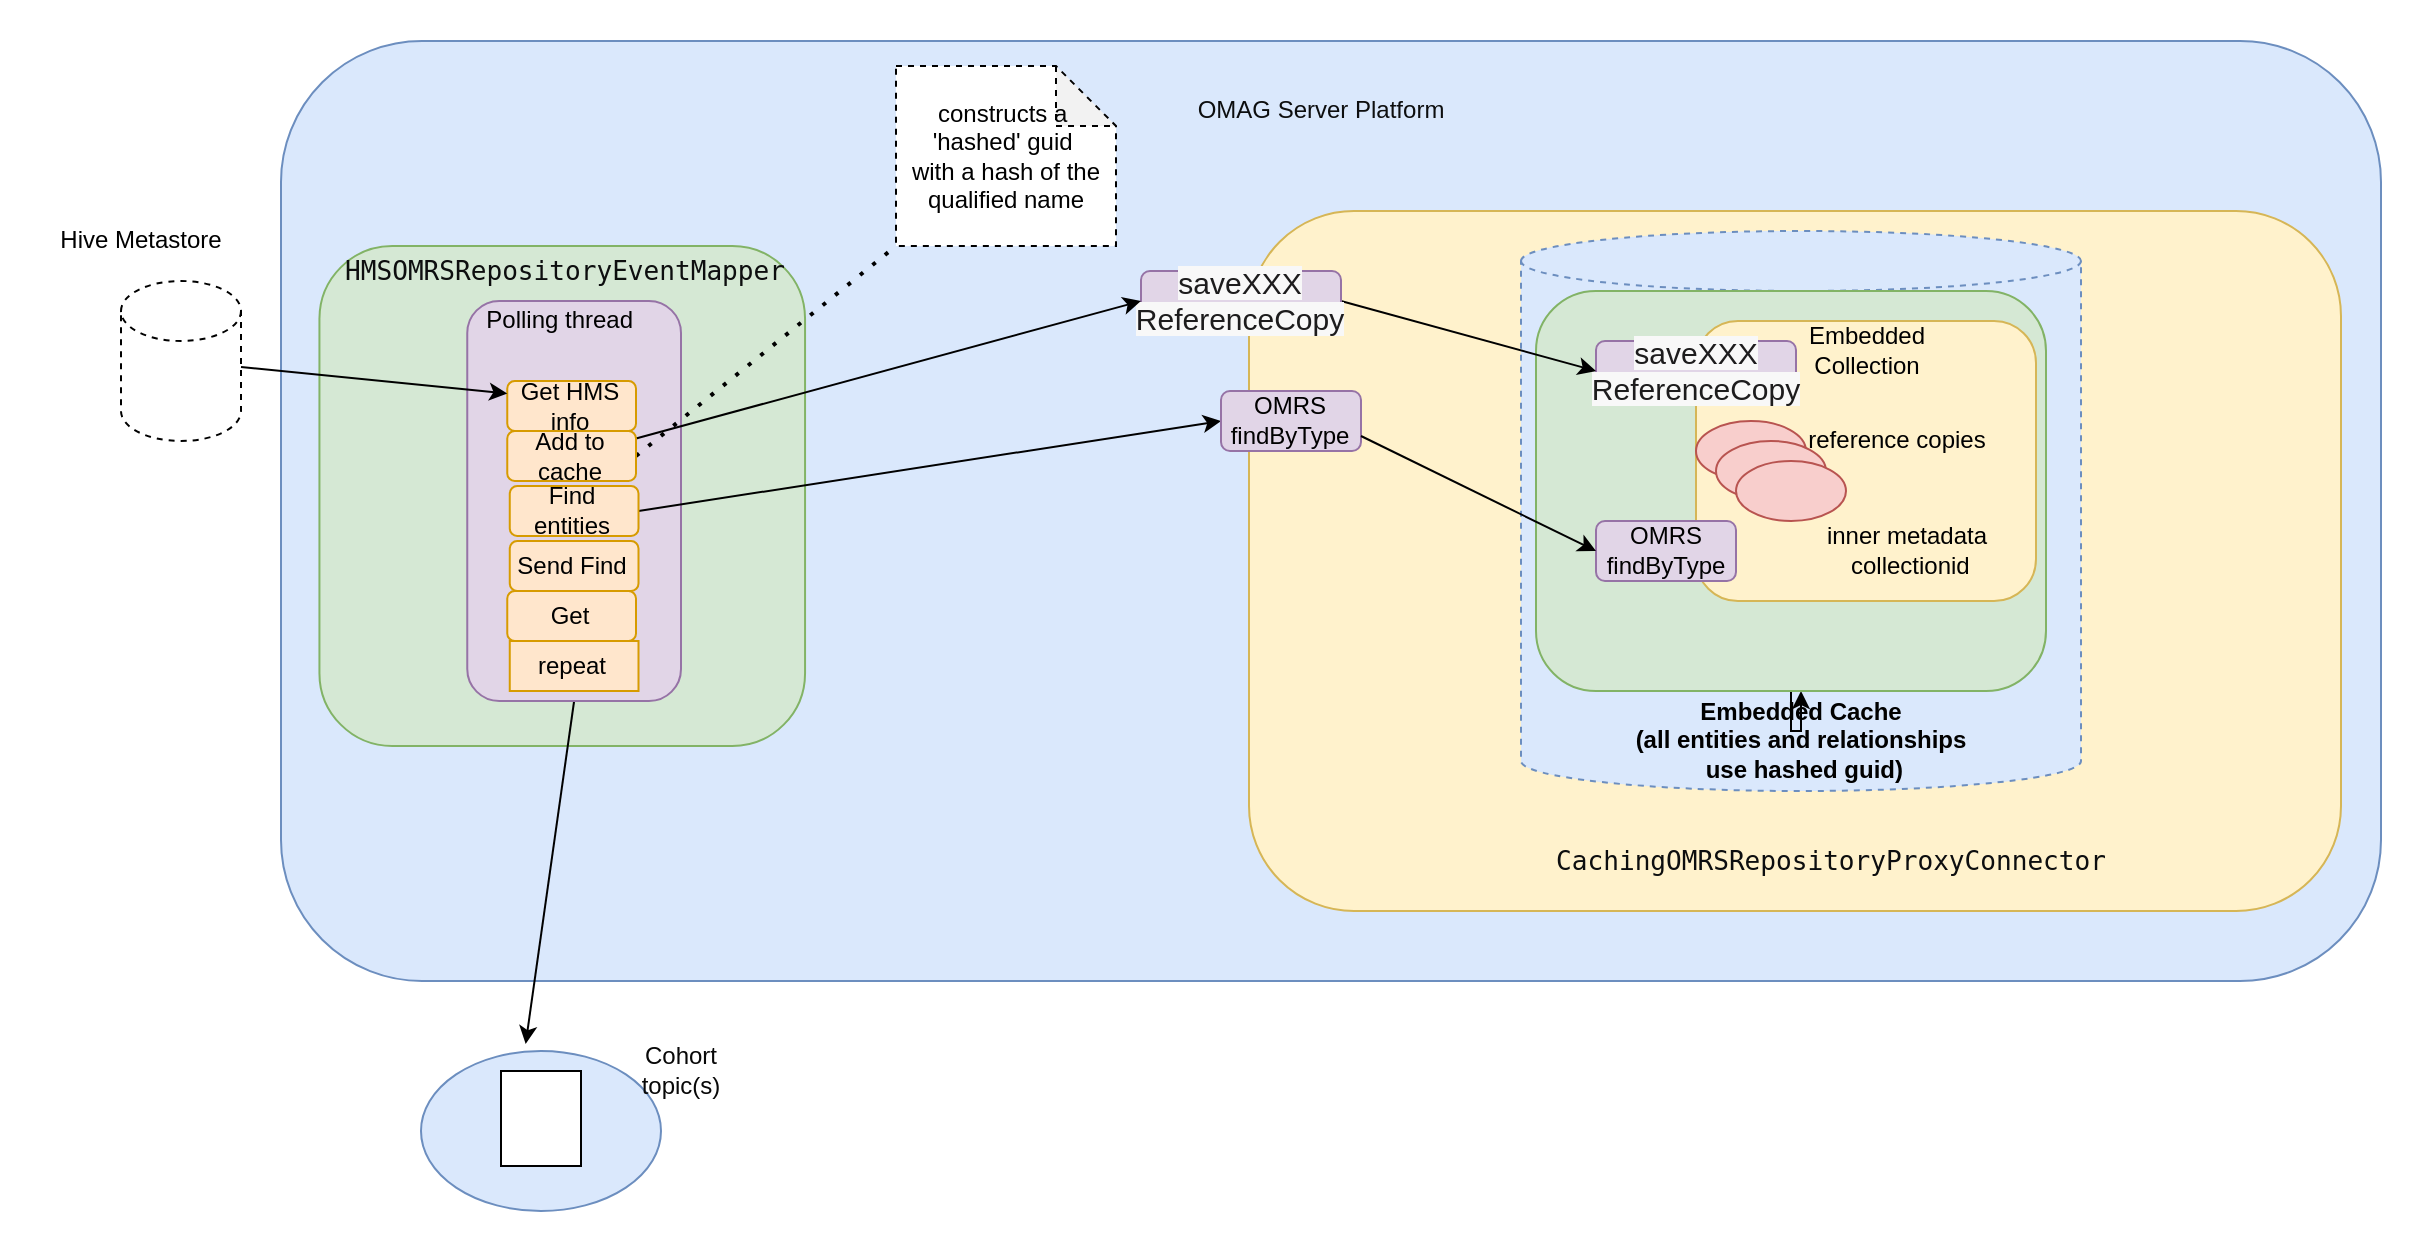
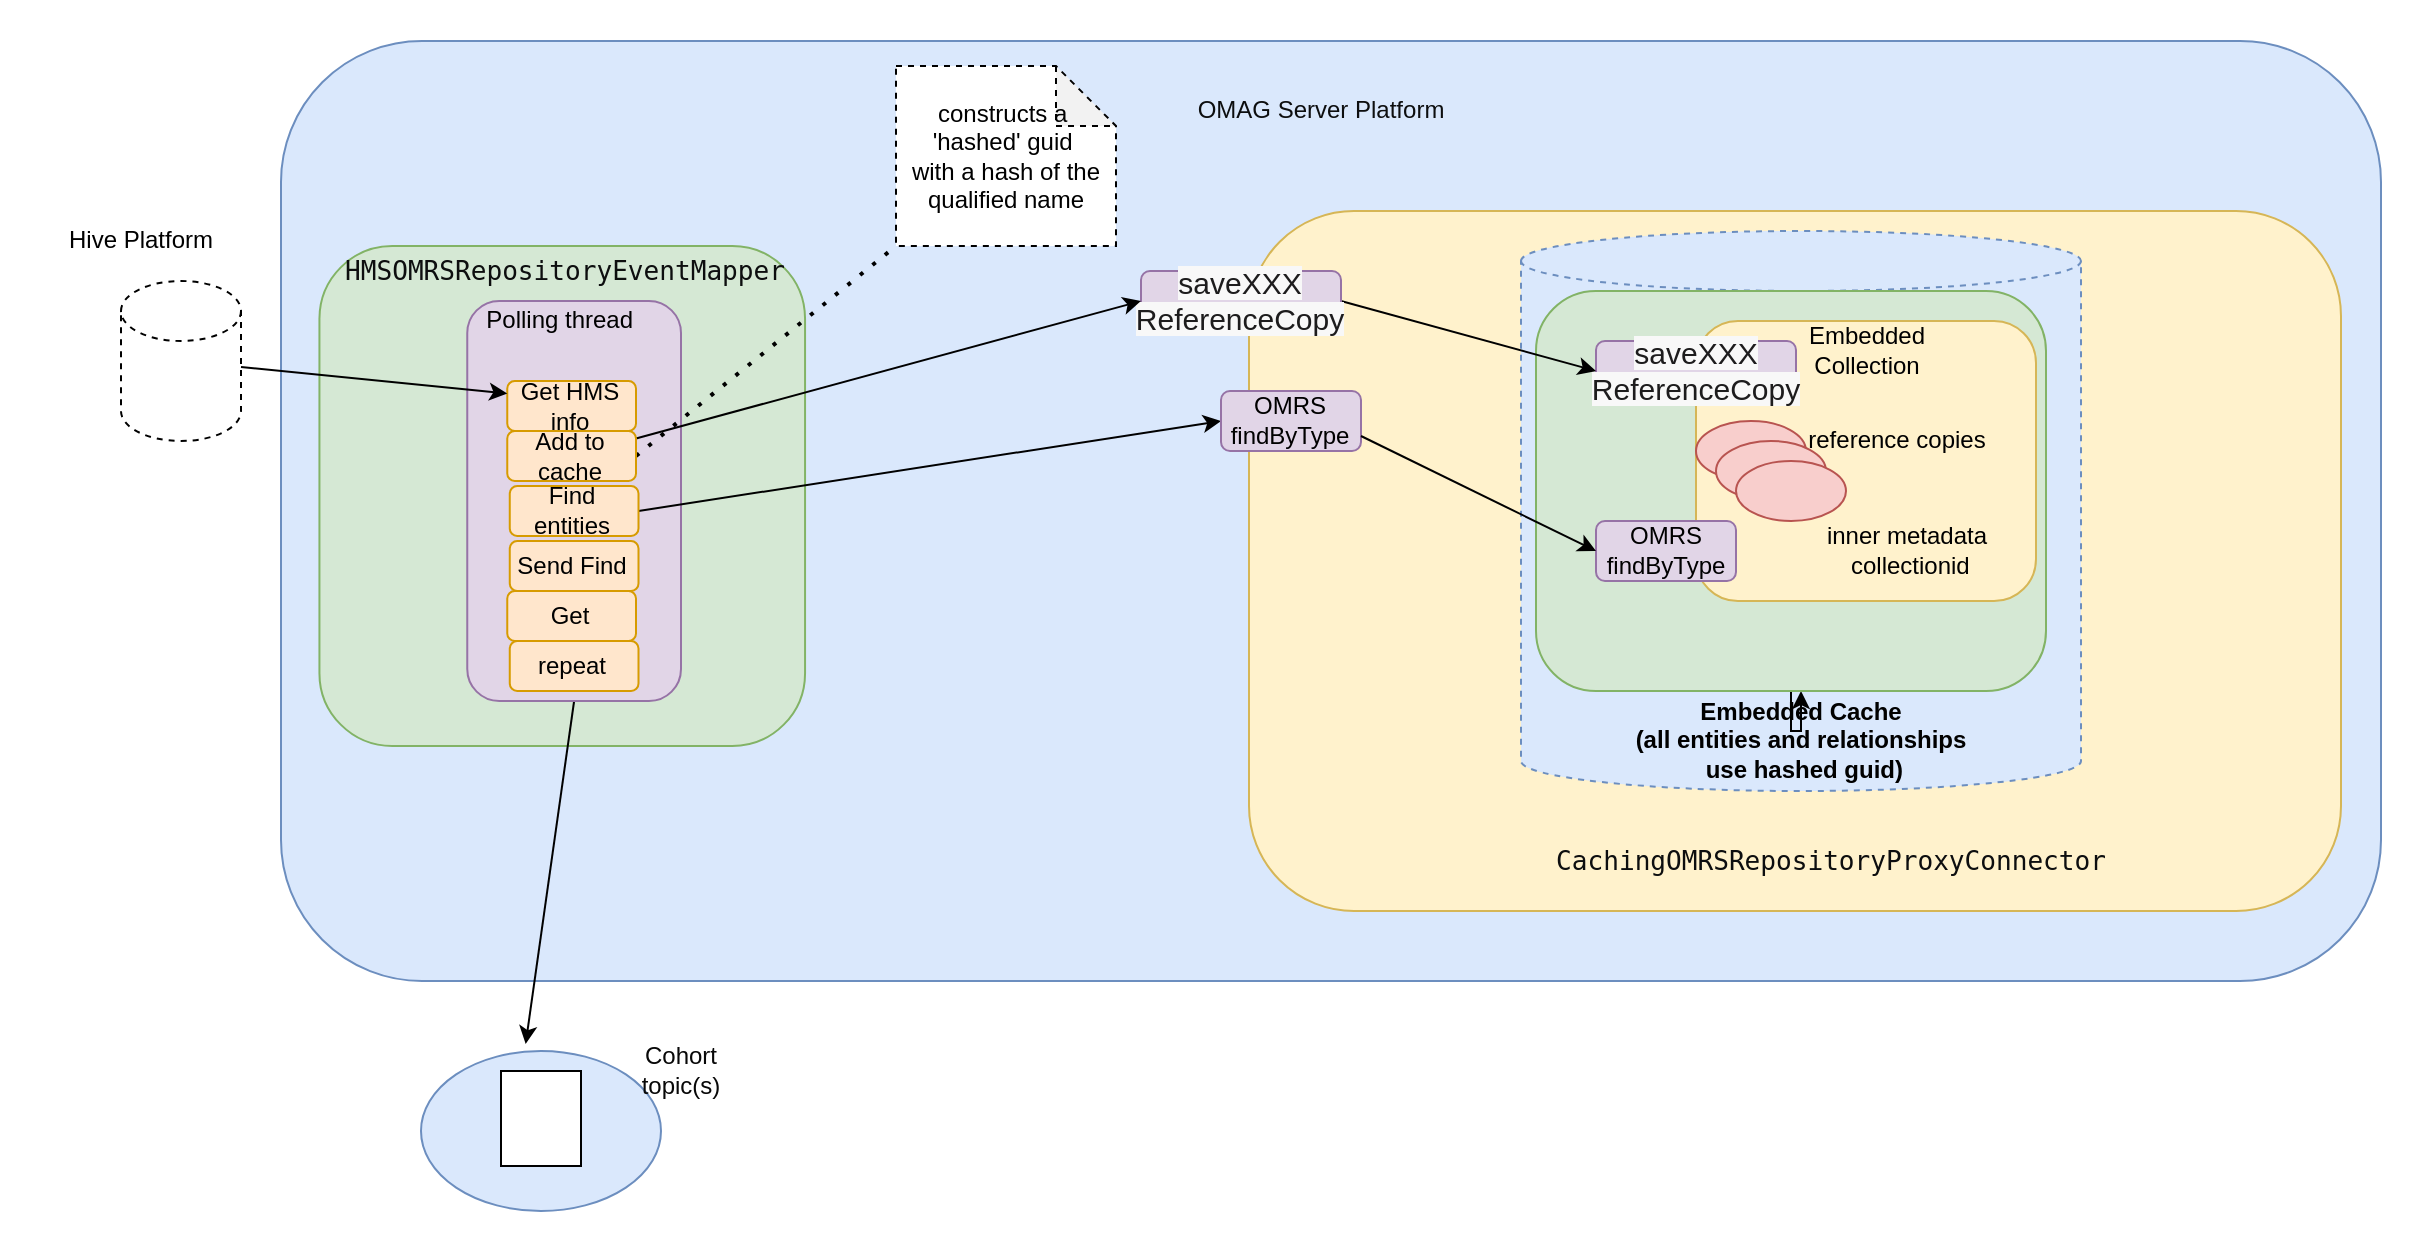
(142, 241) -> (142, 241)
(574, 666) -> (574, 666)
